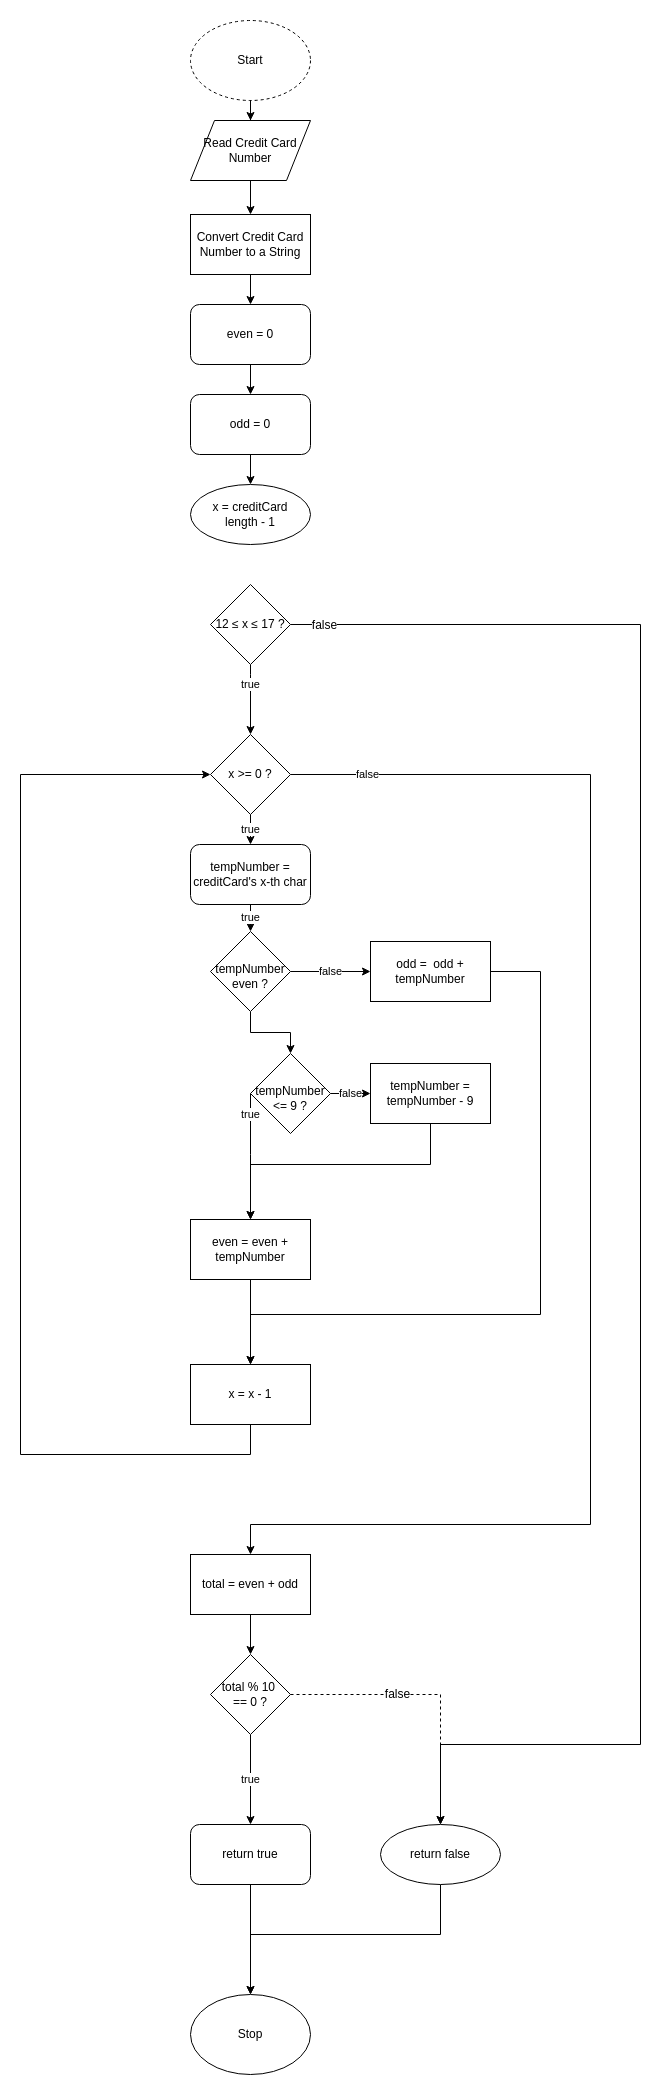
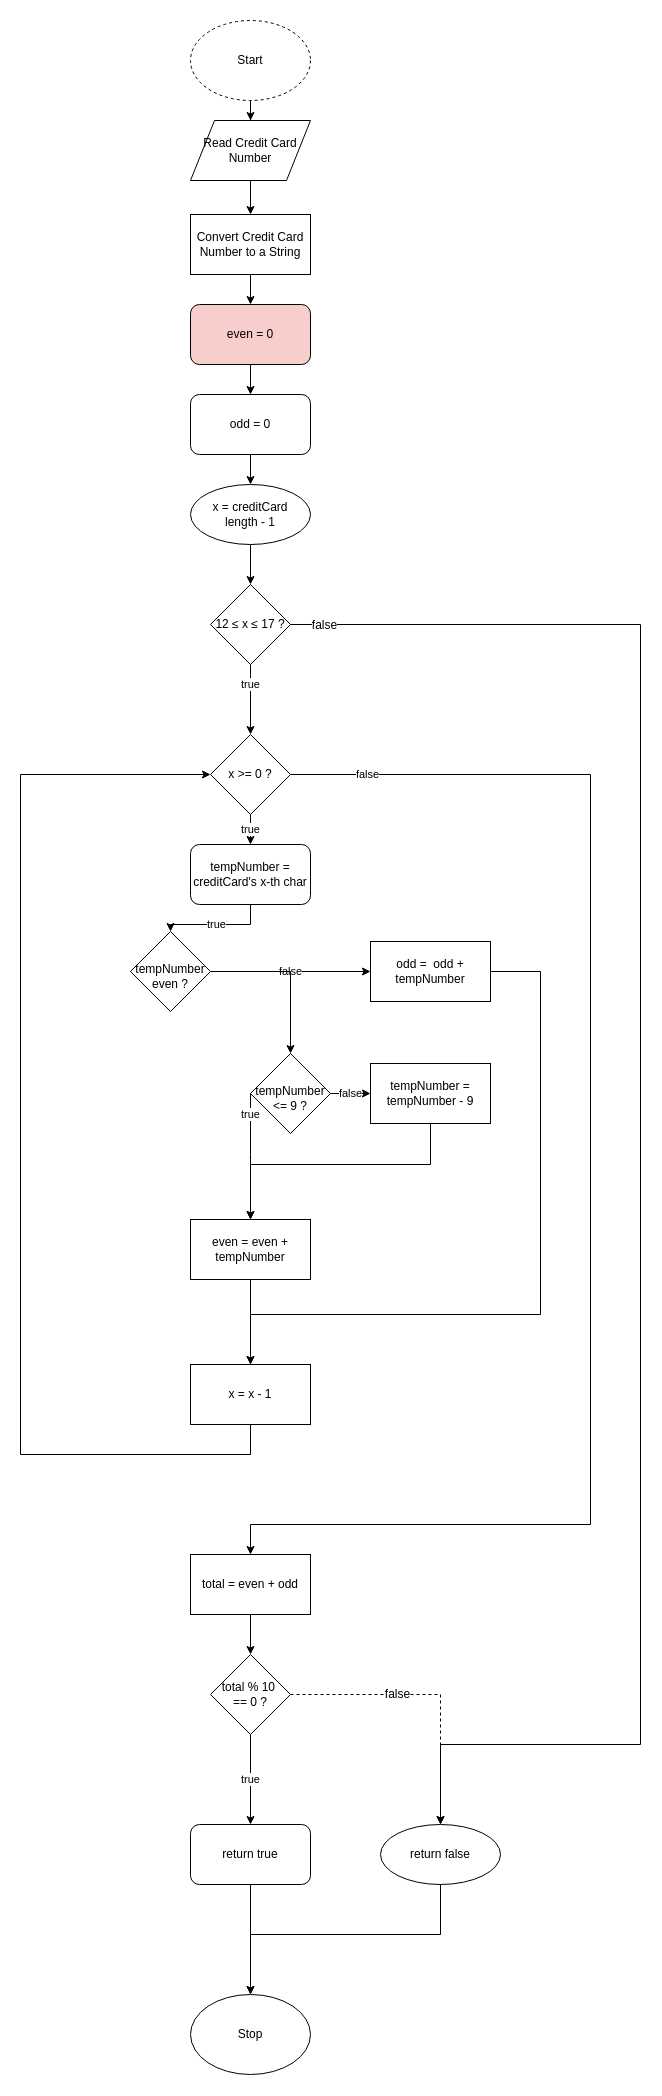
(251, 335) -> (251, 335)
none -> (251, 561)
(251, 972) -> (171, 972)
